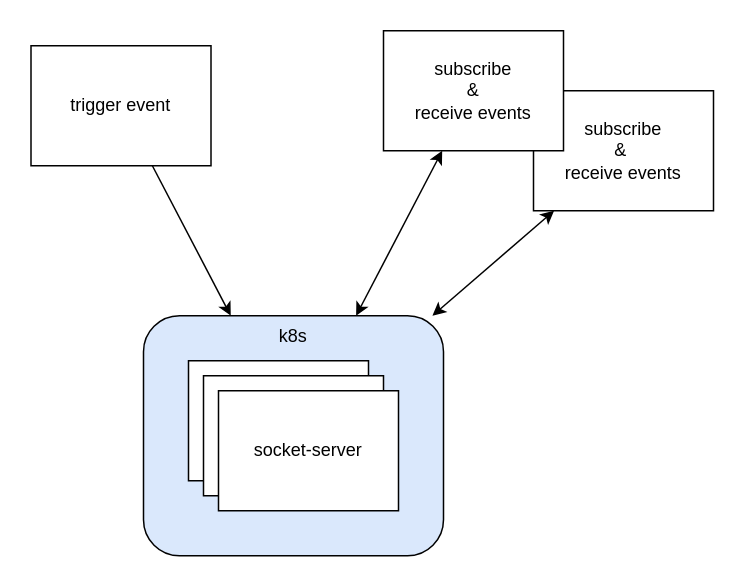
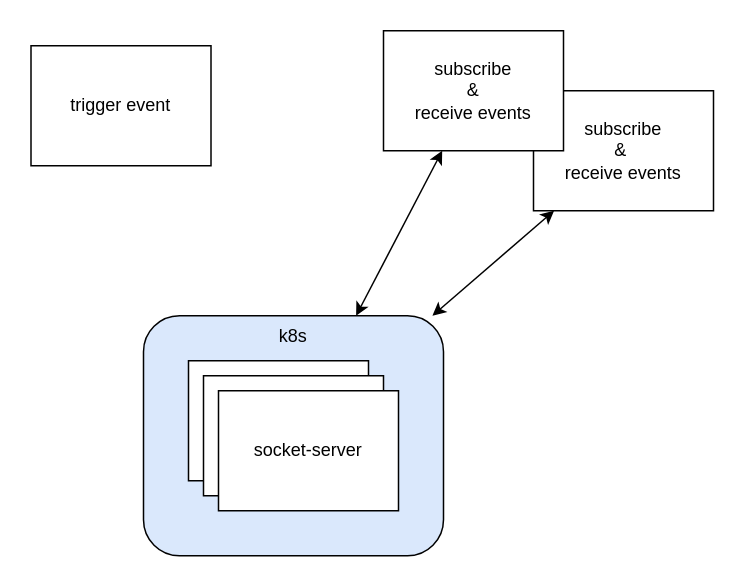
(189, 236) -> none
